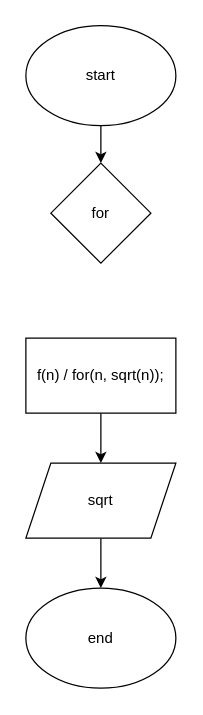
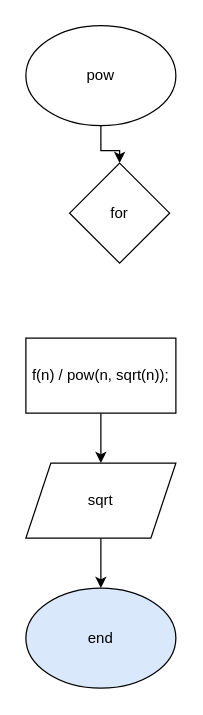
(101, 76) -> (101, 76)
(101, 213) -> (119, 213)
(101, 376) -> (101, 376)
(101, 638) -> (101, 638)
